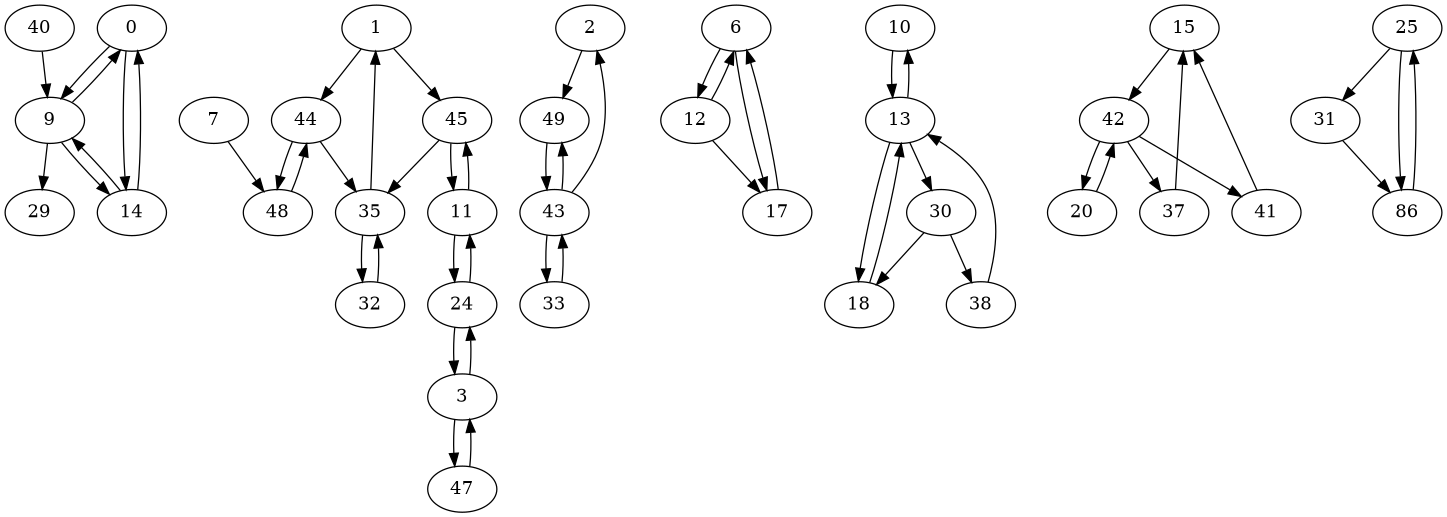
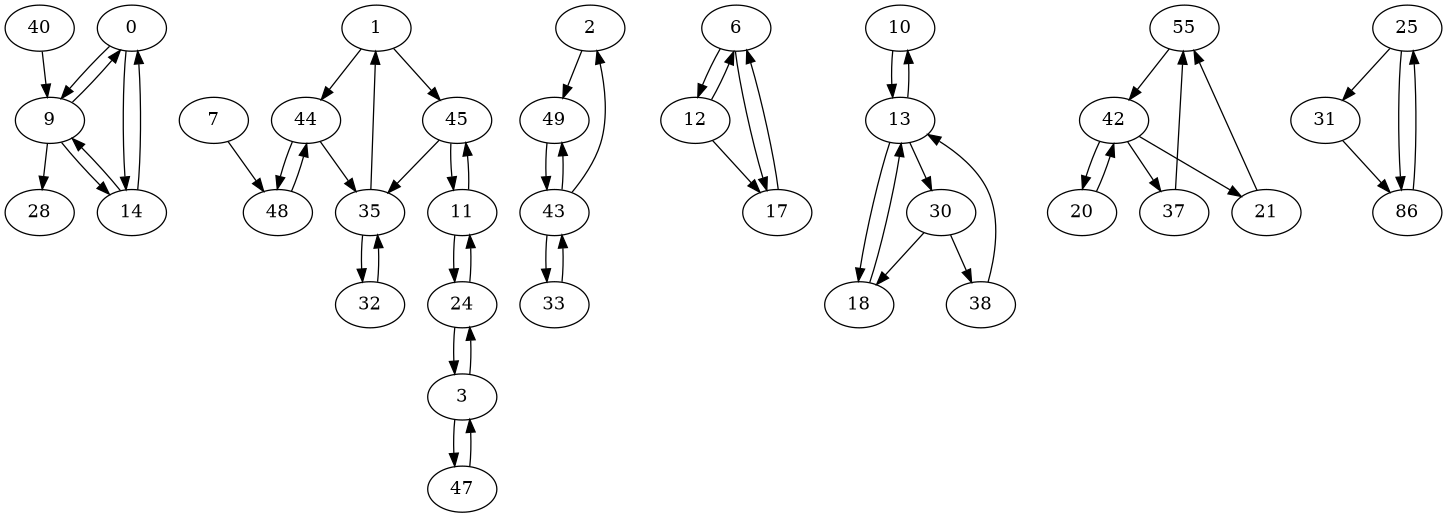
(1185, 28) -> (1185, 28)
(40, 213) -> (40, 213)
(1266, 213) -> (1266, 213)
